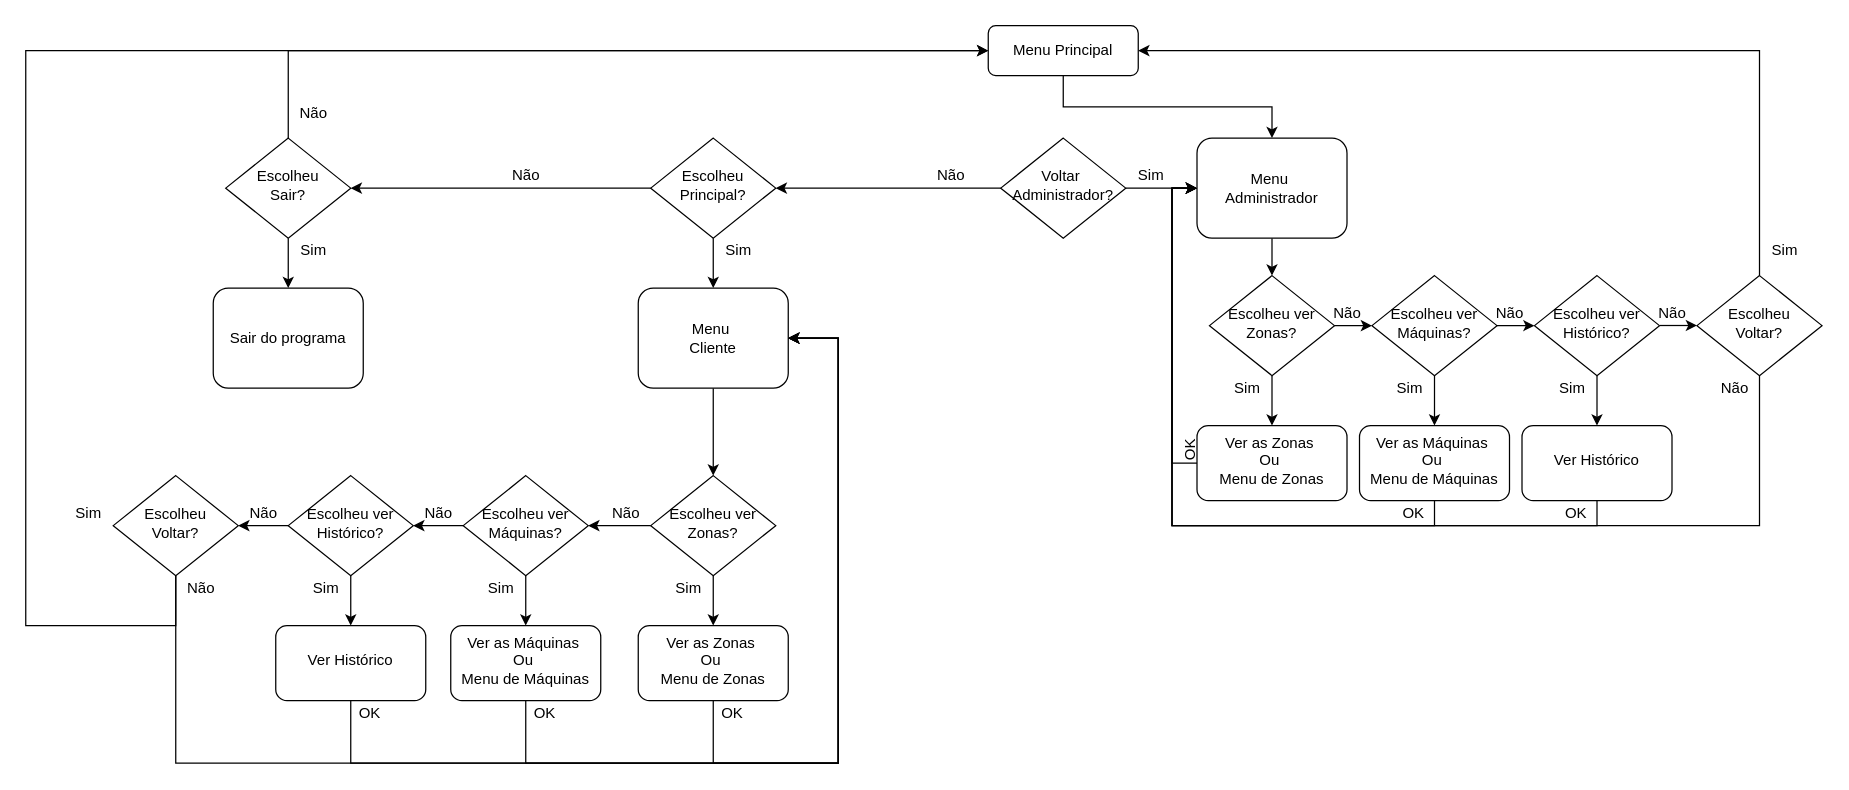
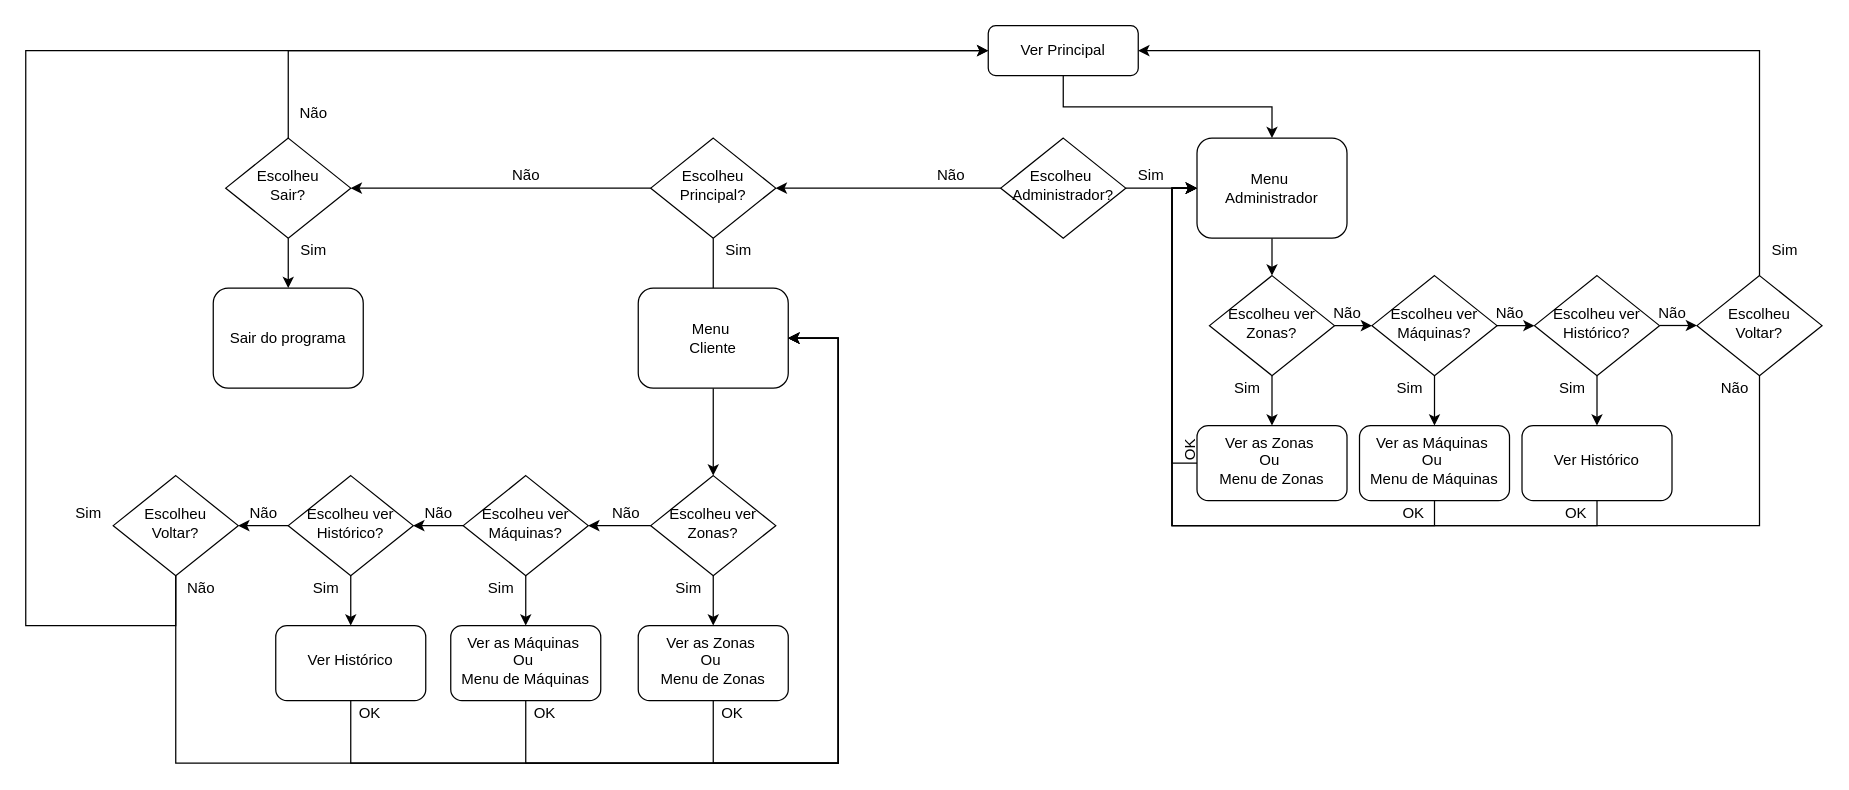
(1063, 51) -> (1063, 51)
(1063, 186) -> (1063, 186)
(713, 278) -> (713, 281)
